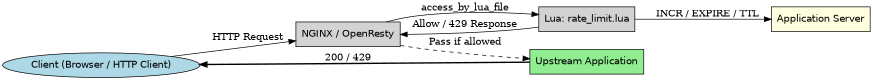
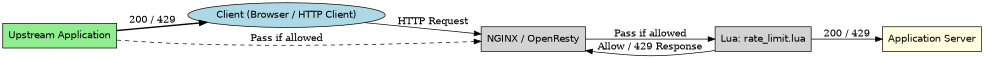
(465, 8) -> (650, 34)
(708, 14) -> (847, 34)
(461, 53) -> (295, 45)
